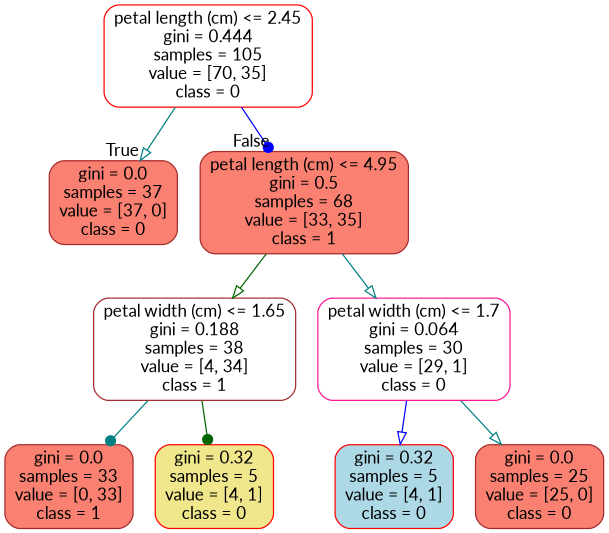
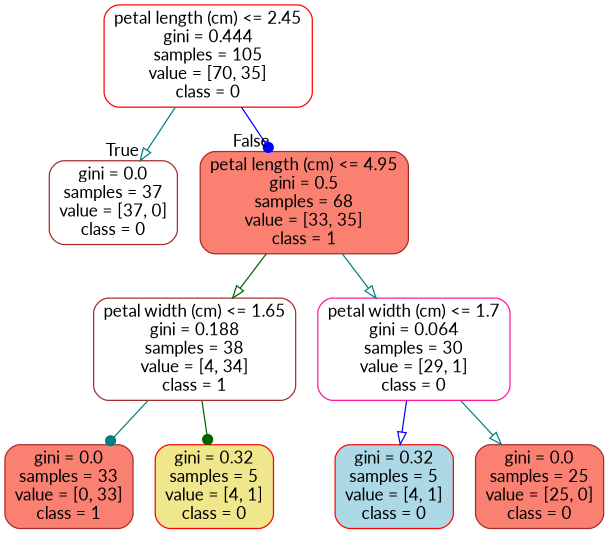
(113, 203) -> (113, 203)
